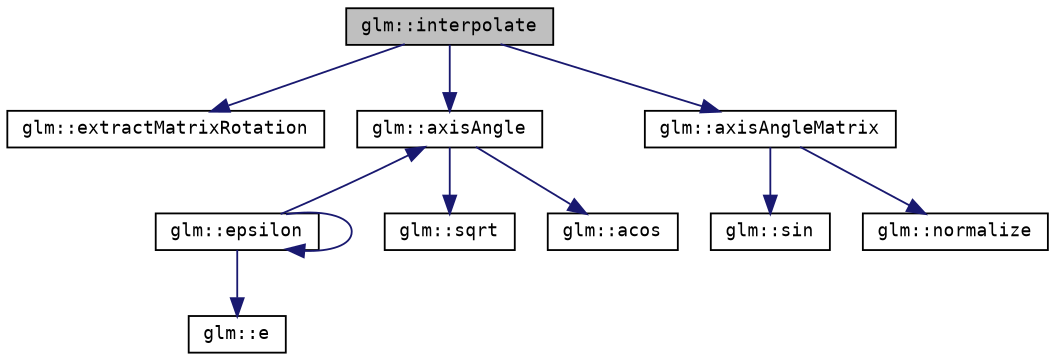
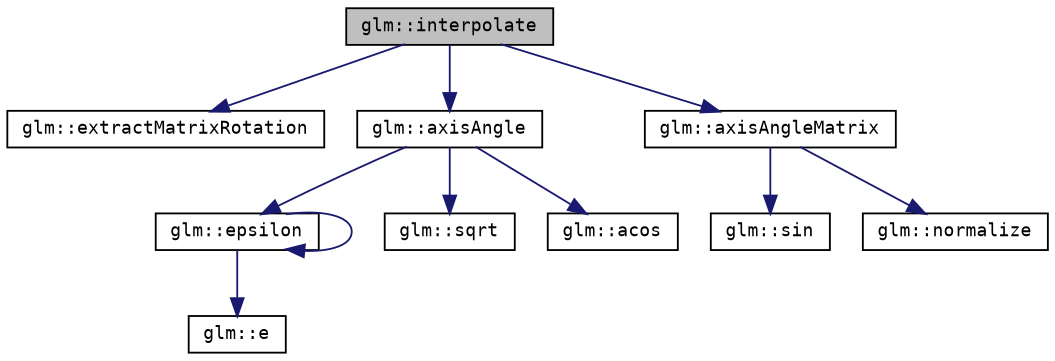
(345, 186) -> (342, 175)
